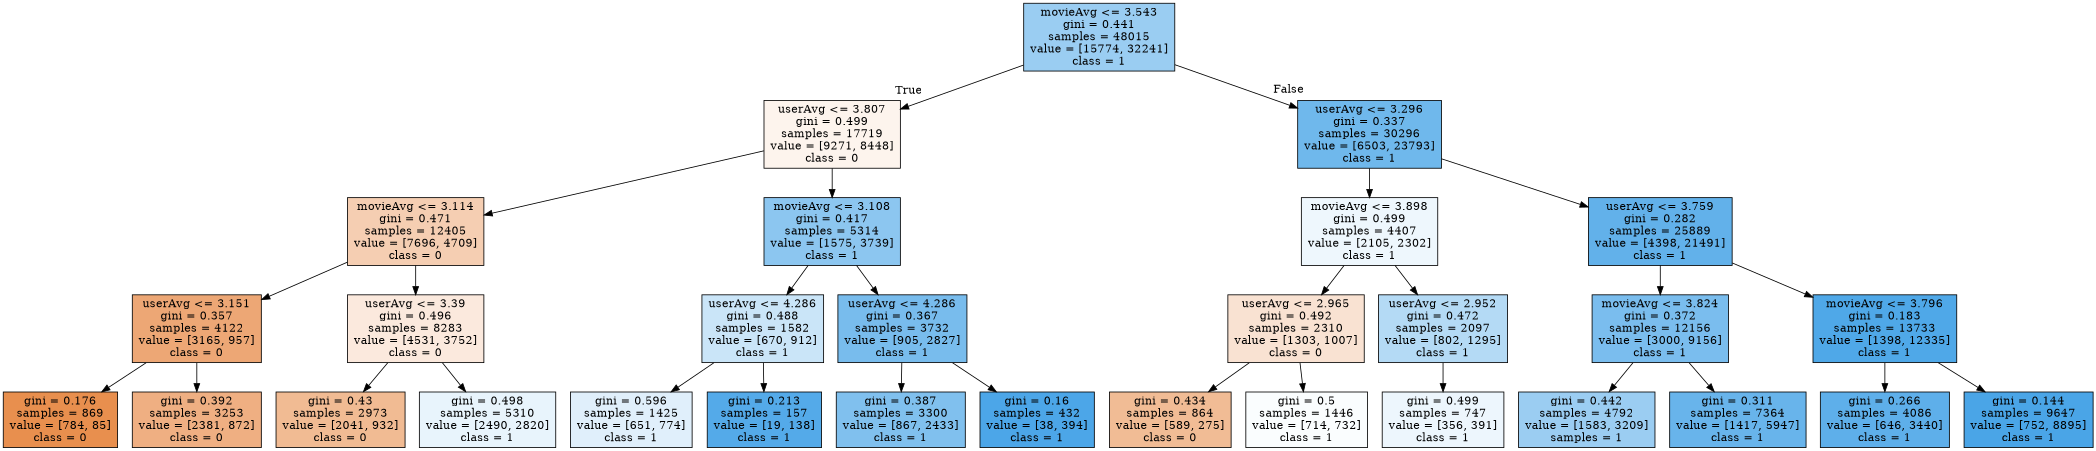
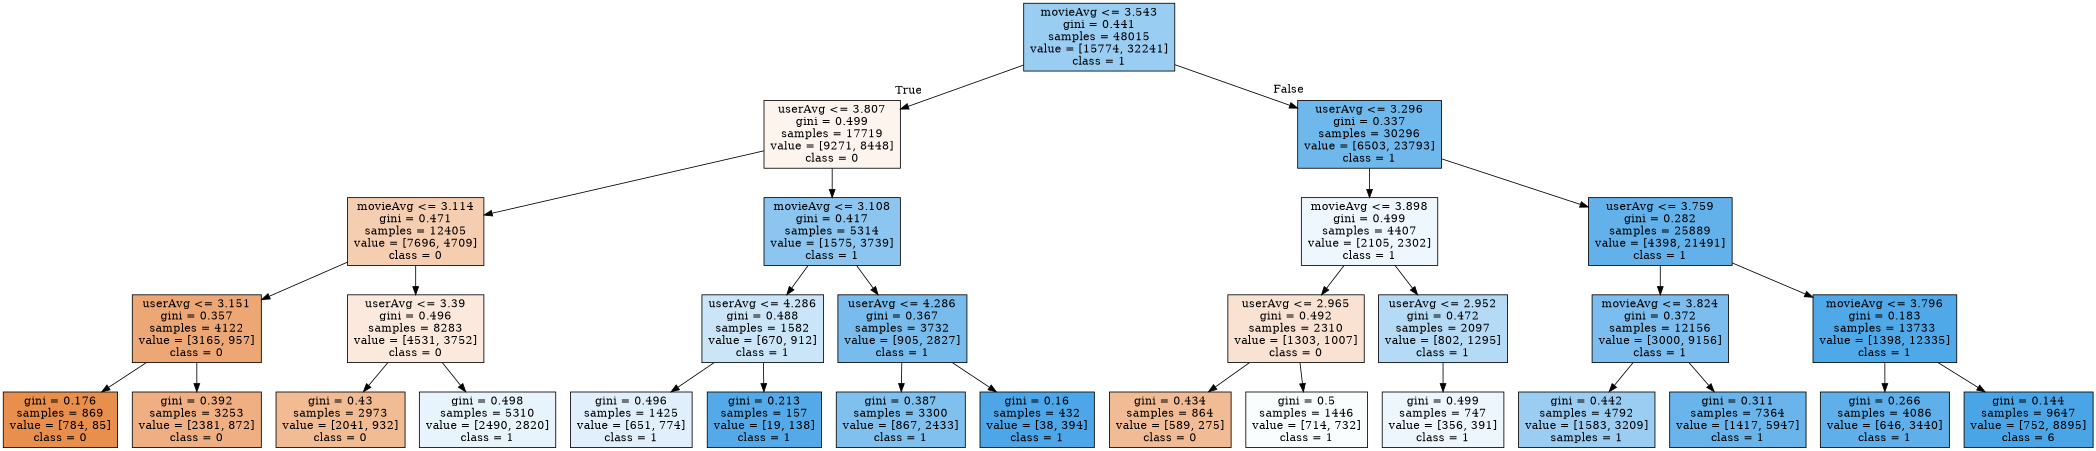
(631, 420) -> (631, 420)
(2029, 420) -> (2029, 420)
